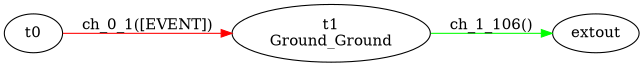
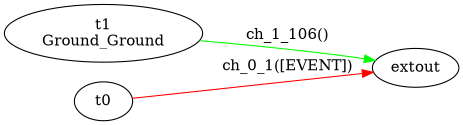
(142, 33) -> (247, 86)
